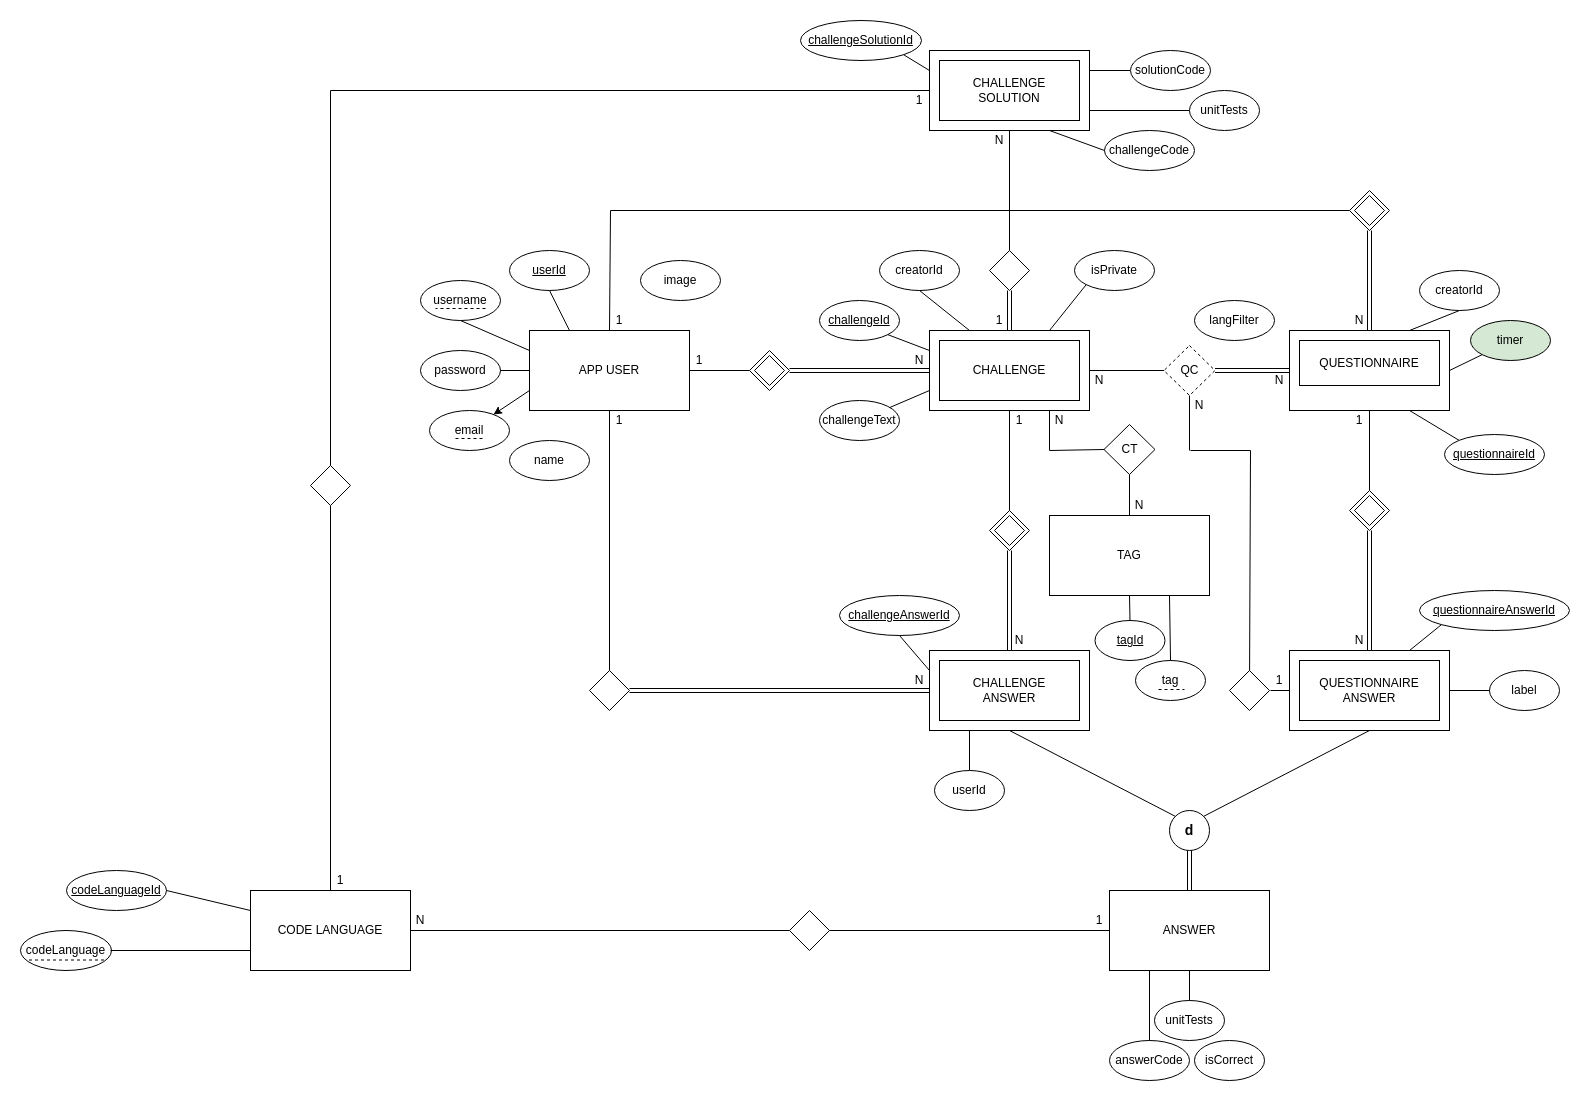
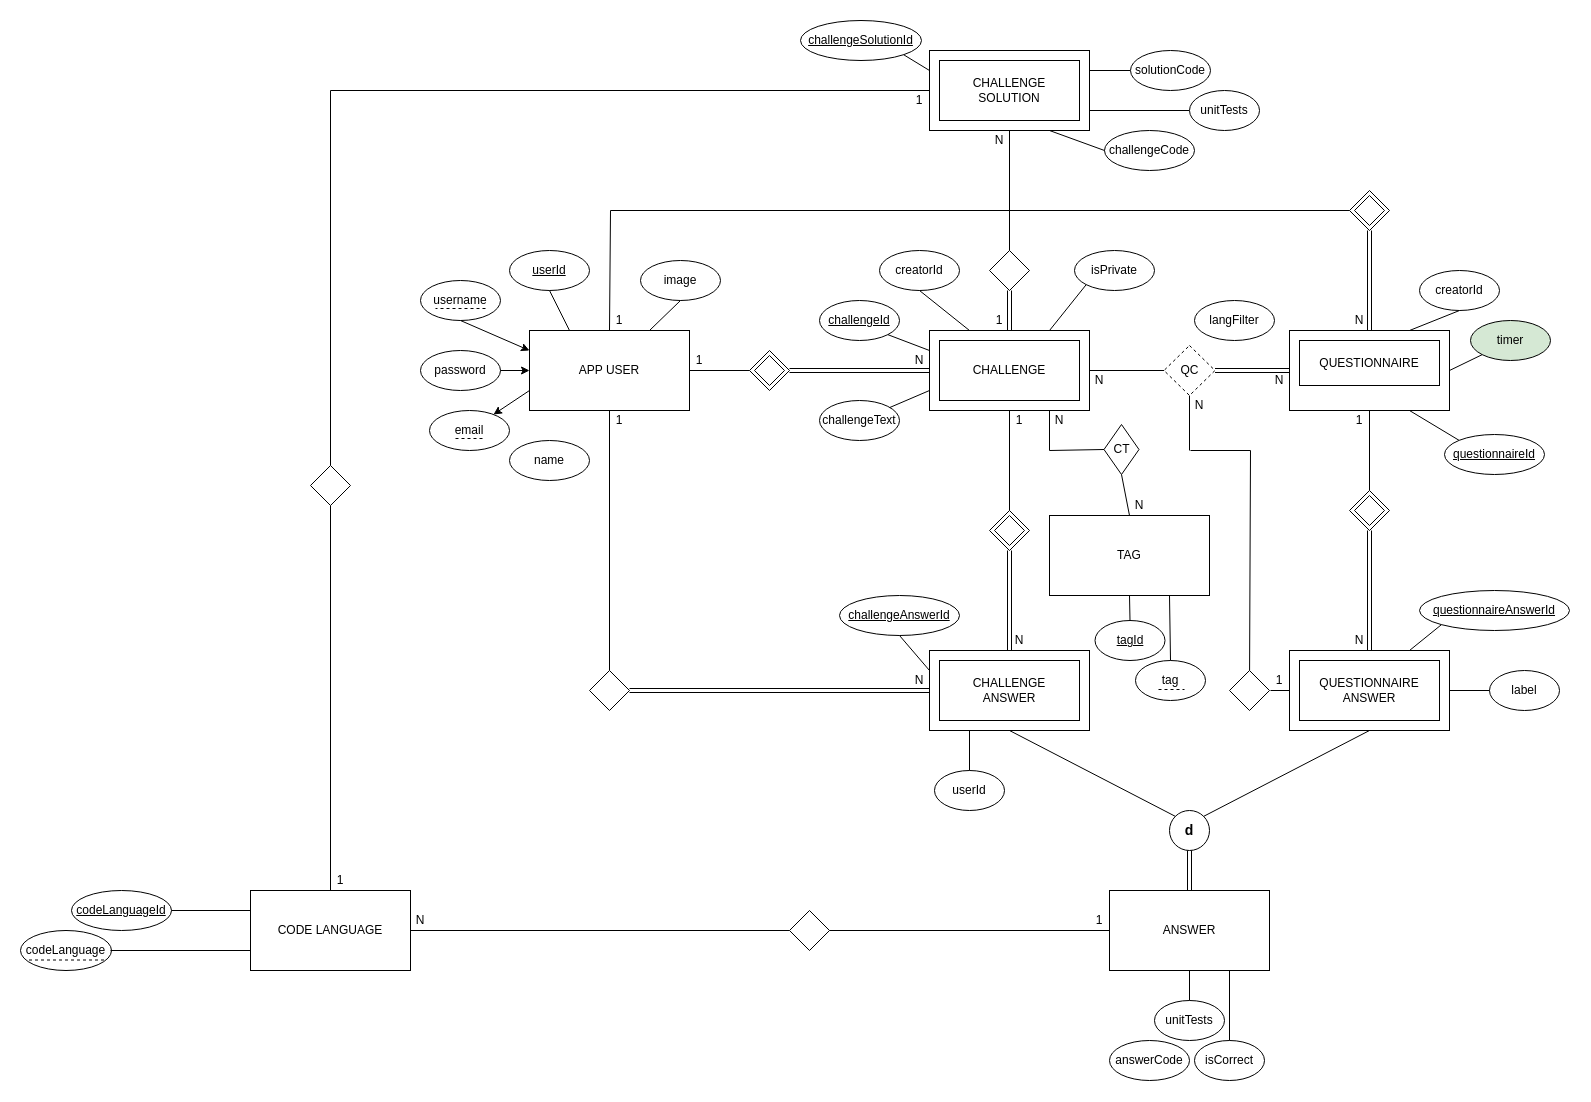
none -> (665, 316)
(524, 348) -> (522, 347)
(524, 371) -> (521, 371)
(1130, 450) -> (1122, 450)
(117, 891) -> (122, 911)
(1150, 1006) -> none
none -> (1230, 1006)
